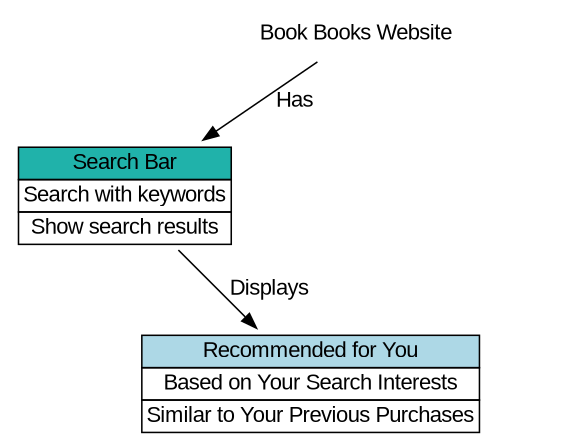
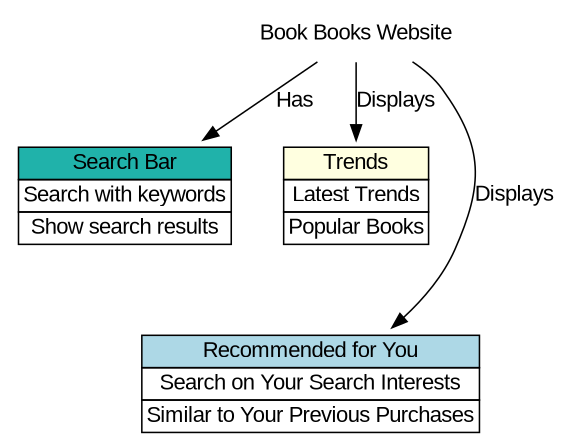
none -> (356, 195)
(212, 284) -> (474, 190)
(311, 383) -> (311, 383)
